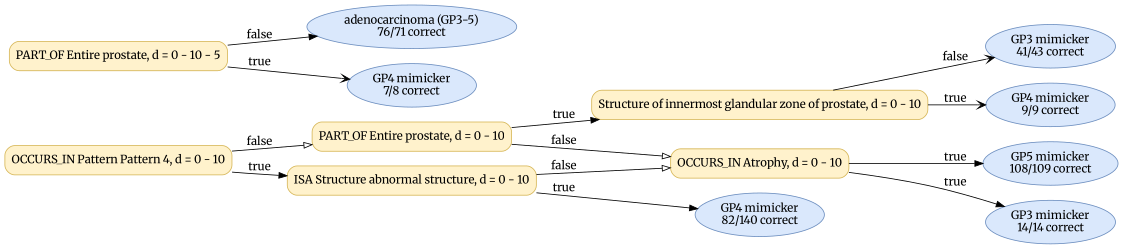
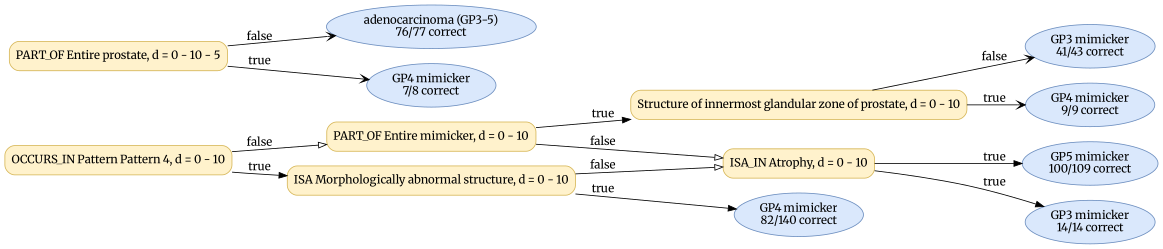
(412, 32) -> (431, 32)
(268, 41) -> (278, 41)
(412, 137) -> (431, 137)
(760, 163) -> (799, 163)
(1051, 169) -> (1090, 169)
(412, 181) -> (431, 181)
